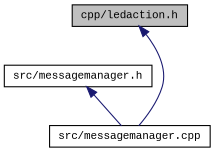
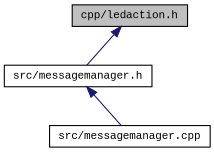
(163, 81) -> (100, 50)
